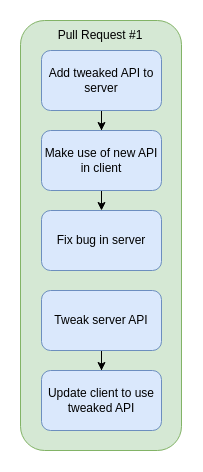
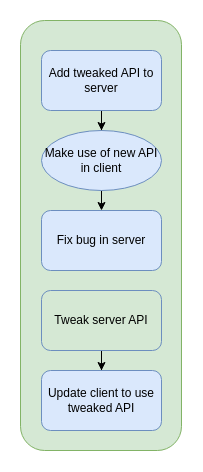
(101, 36) -> none
(102, 161) -> (102, 161)
(102, 321) -> (102, 321)
